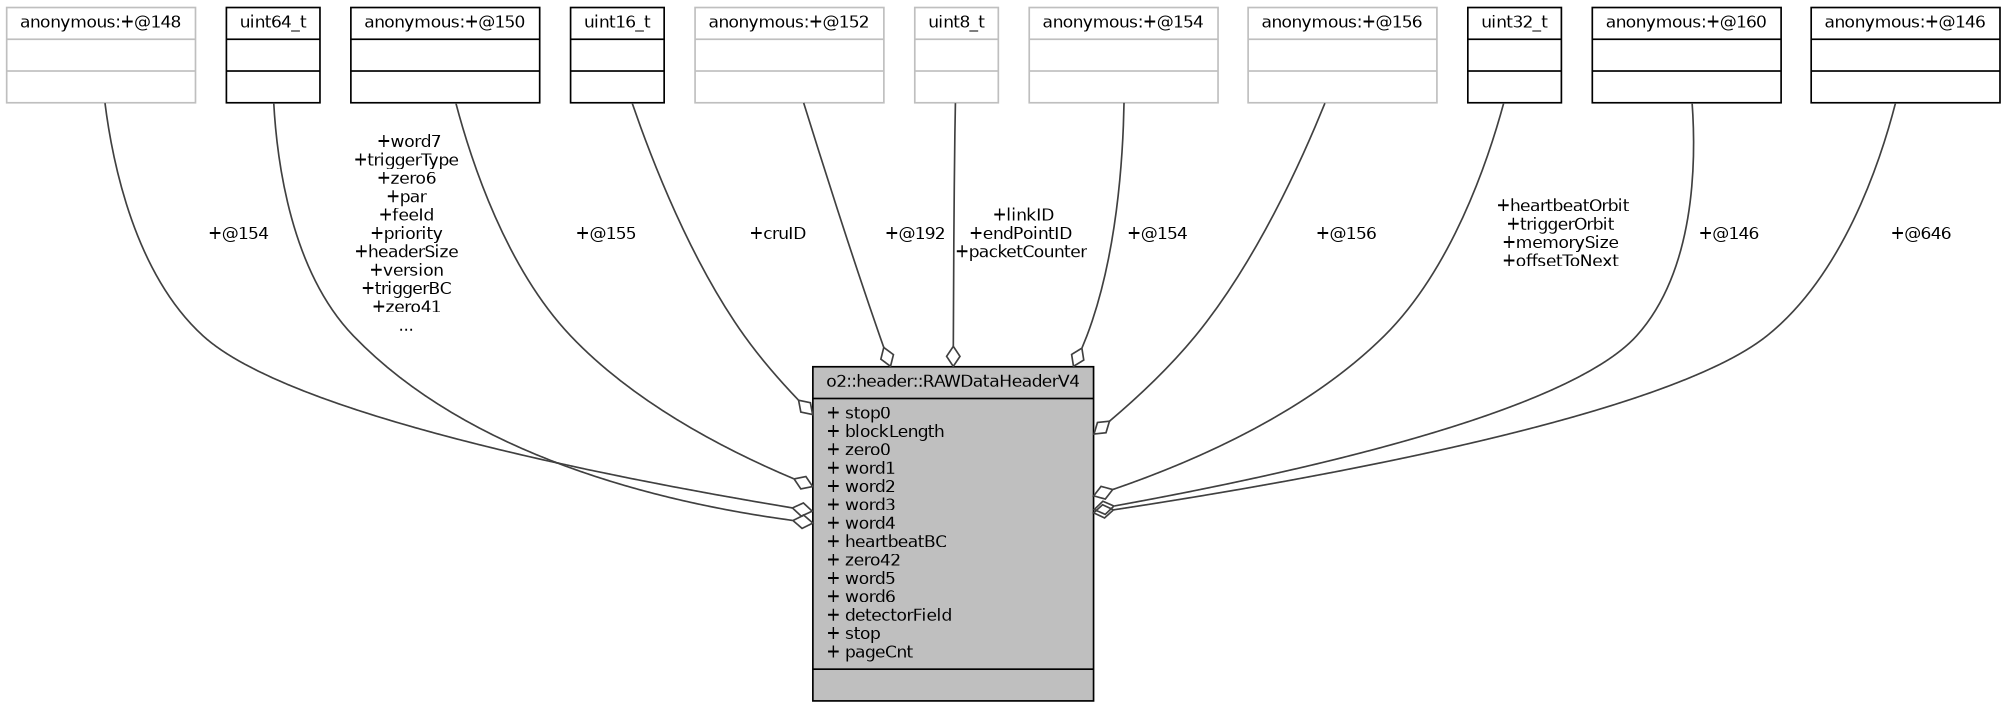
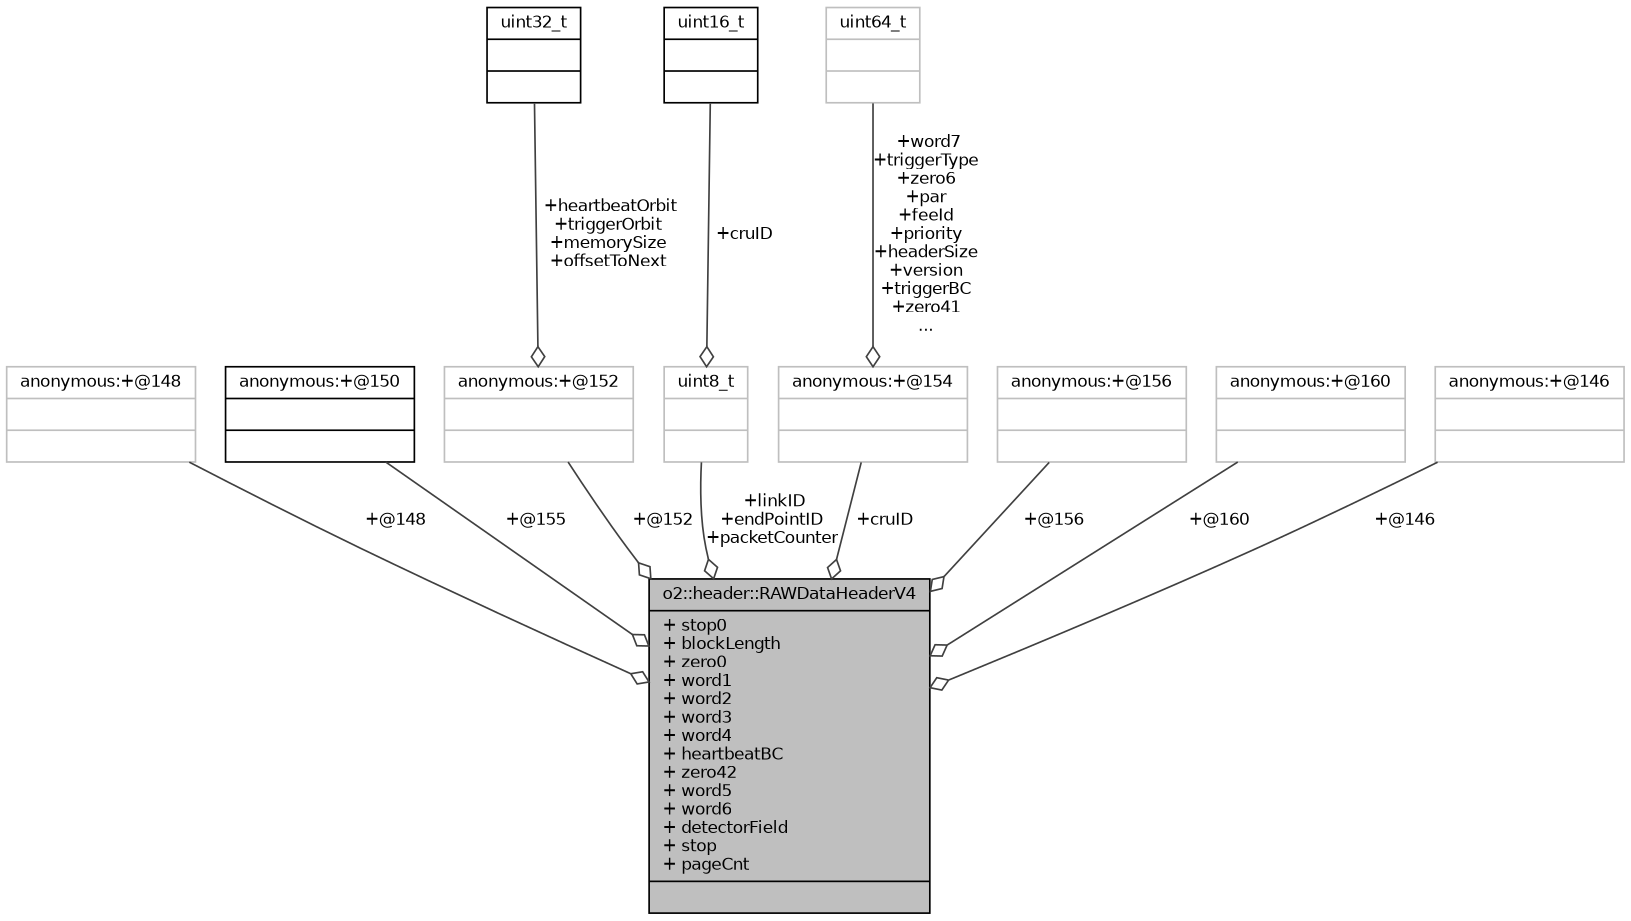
(273, 55) -> (873, 55)
(1687, 55) -> (1311, 414)
(1906, 55) -> (1530, 414)
(236, 235) -> (393, 520)
(913, 235) -> (661, 520)
(1155, 235) -> (882, 520)
(1727, 235) -> (1217, 520)
(1919, 235) -> (1403, 520)
(699, 261) -> (709, 225)
(1366, 353) -> (536, 225)
(445, 408) -> (873, 225)
